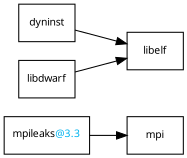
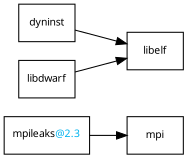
(68, 134) -> (68, 134)
